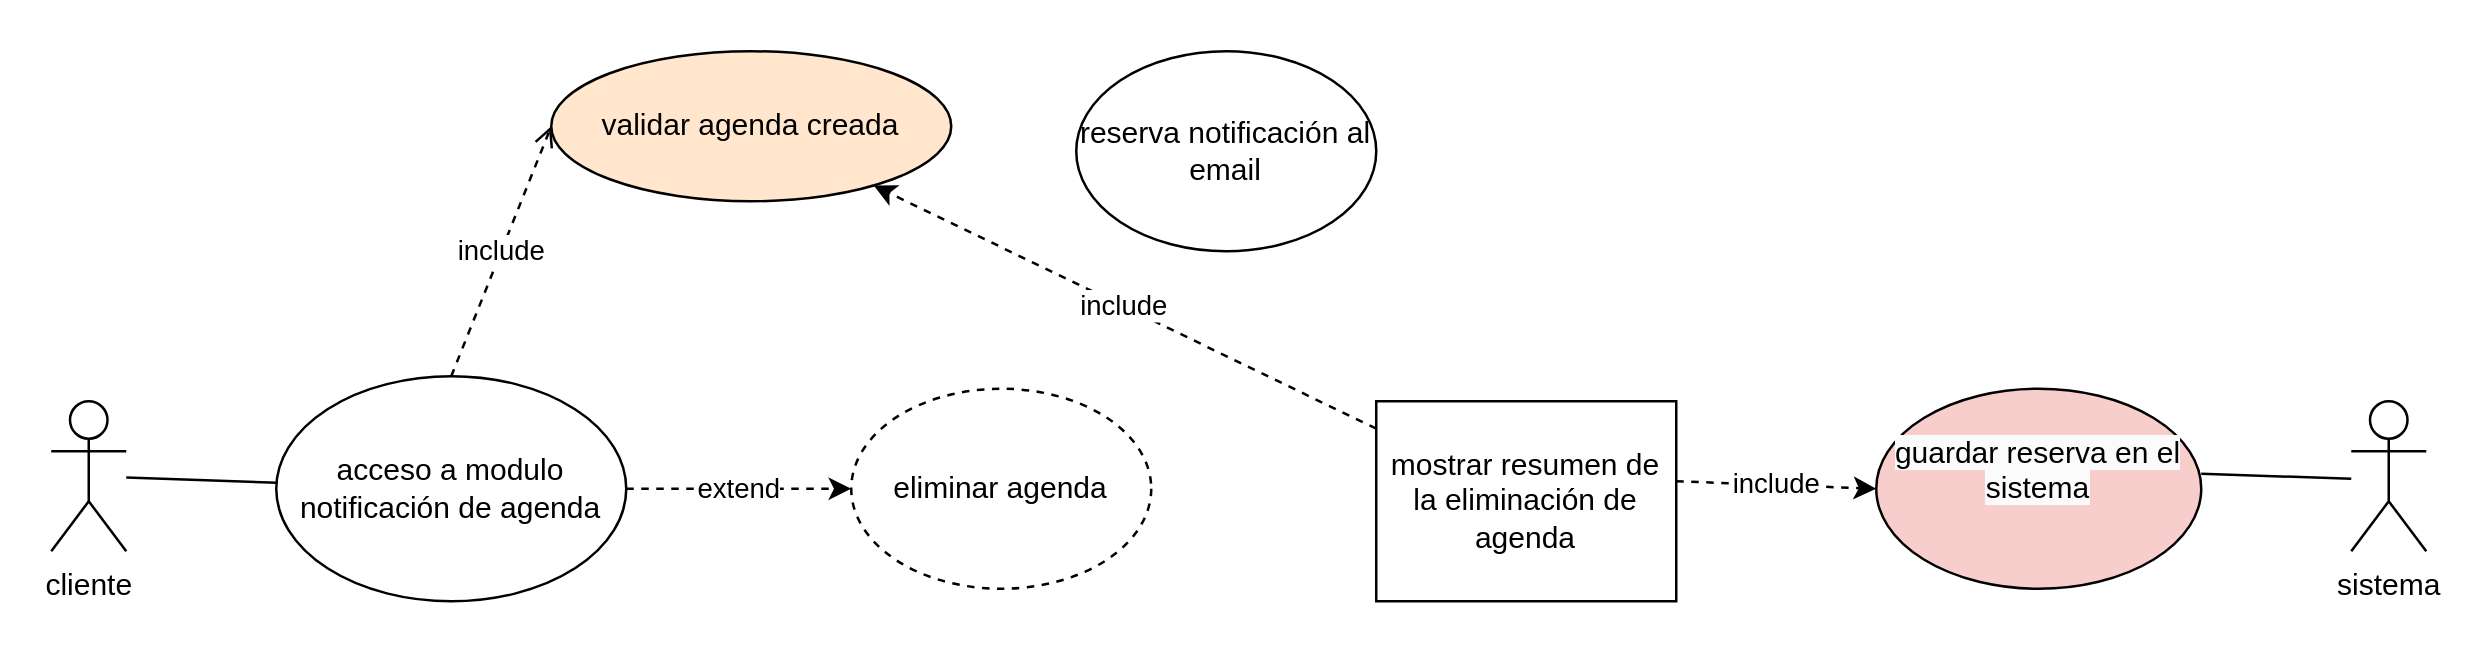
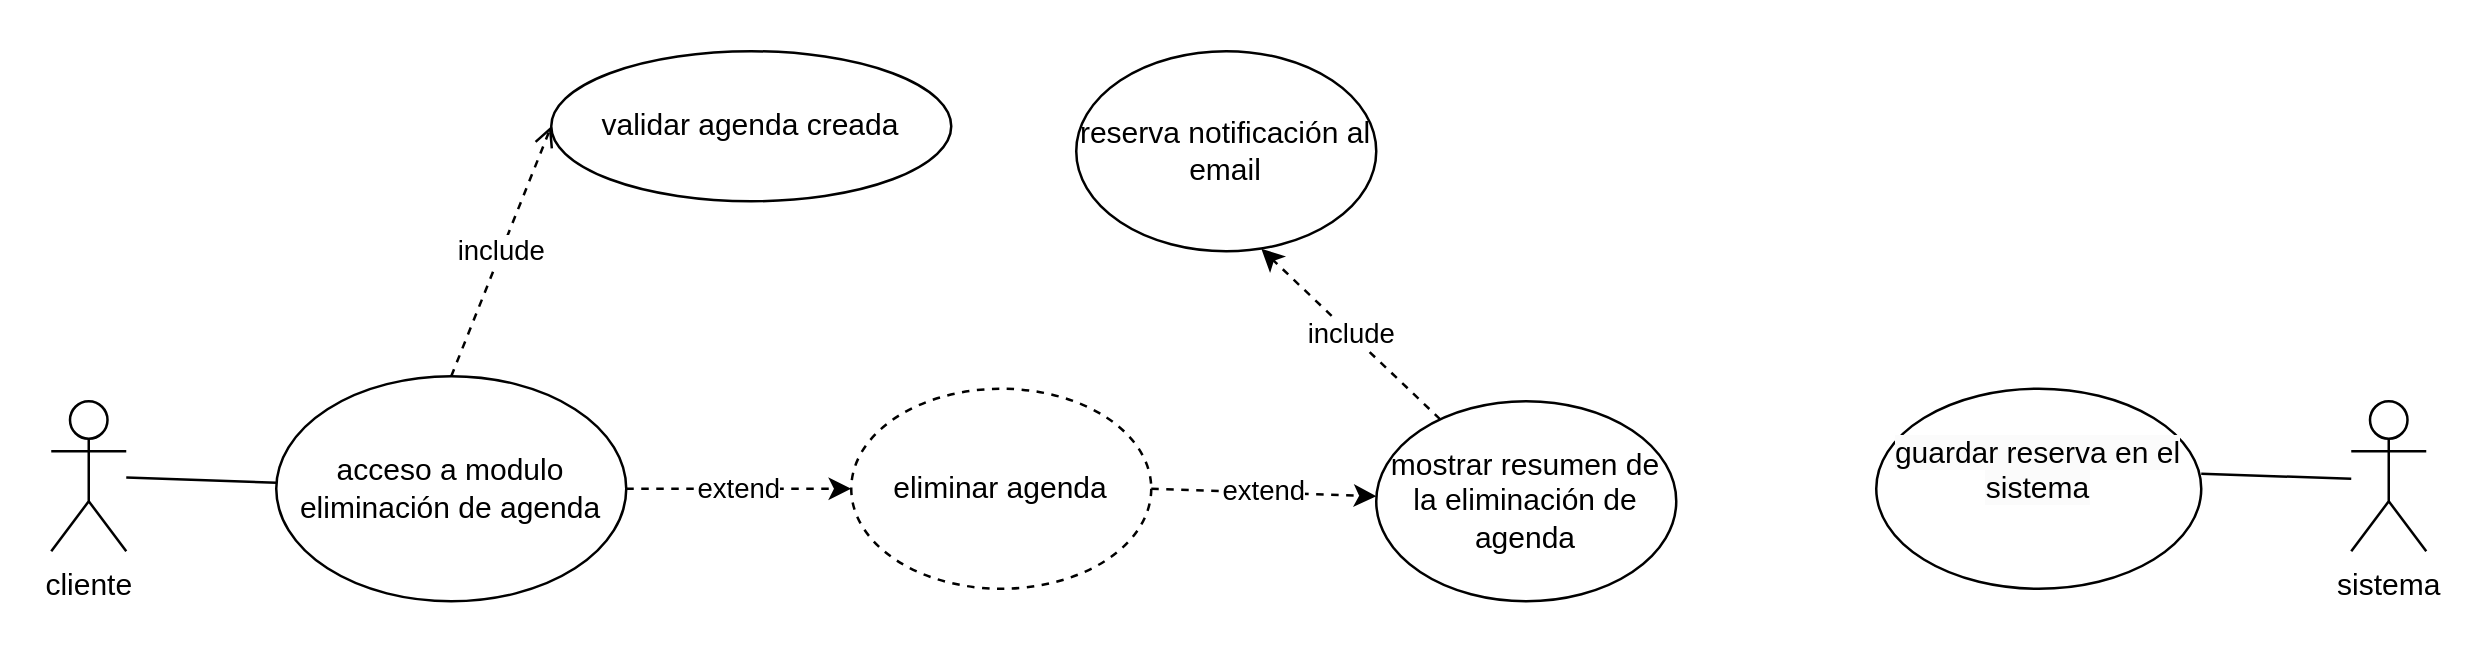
(751, 126) -> (751, 126)
(1265, 375) -> (1404, 385)
(1814, 486) -> none
(451, 489) -> (451, 489)
(2039, 489) -> (2039, 489)
none -> (1255, 492)
(1526, 501) -> (1526, 501)
